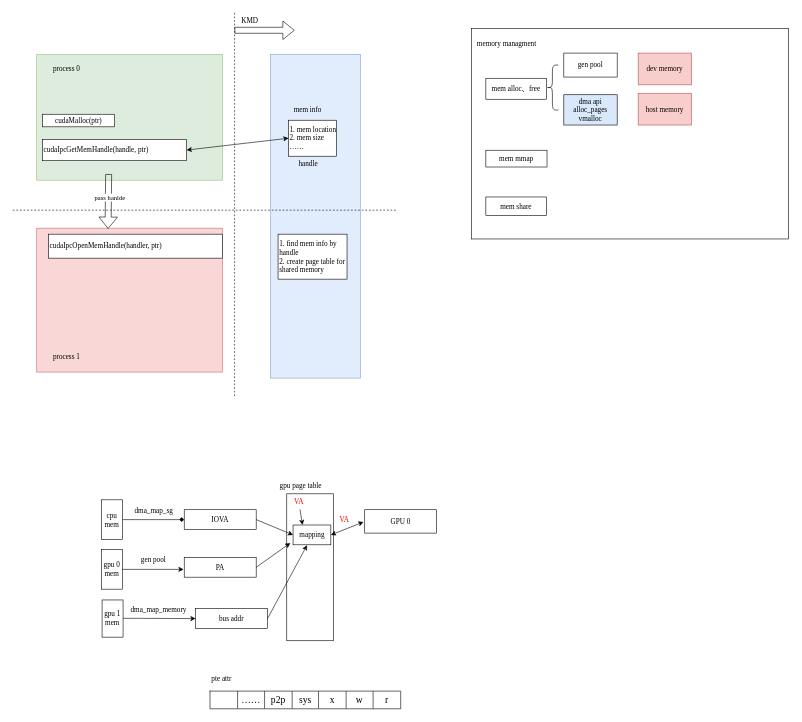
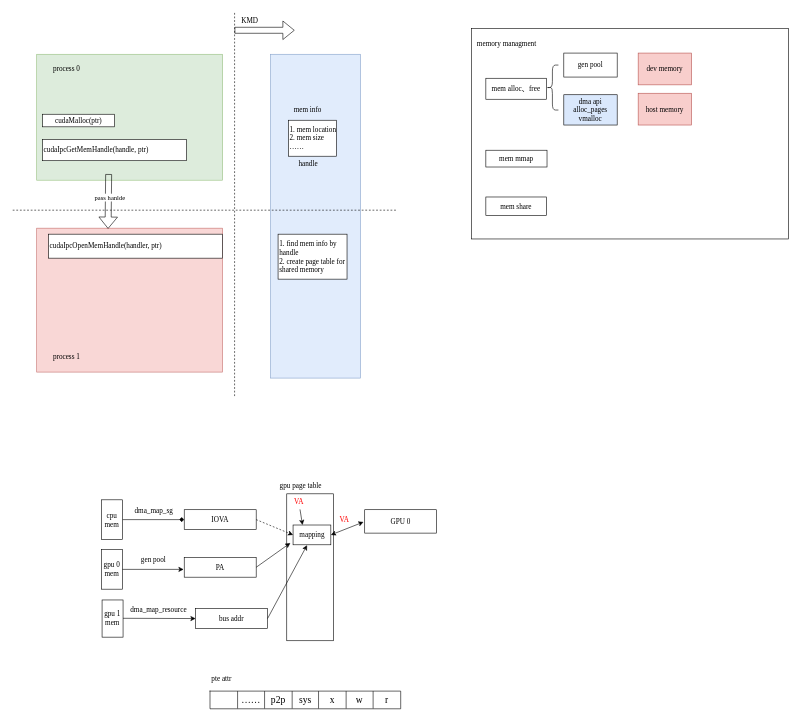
(237, 144) -> none
(272, 526) -> (272, 526)
(158, 610) -> (158, 610)
